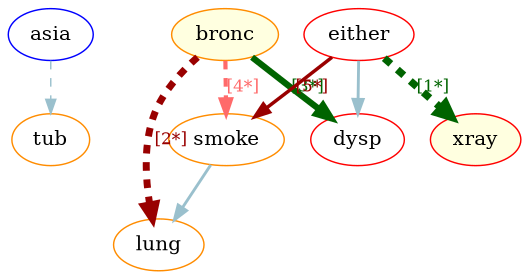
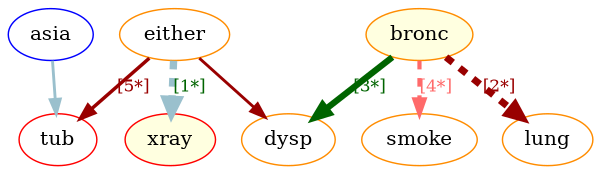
(359, 35) -> (175, 35)
(51, 80) -> (54, 80)
(358, 80) -> (227, 83)
(299, 83) -> (120, 84)
(412, 83) -> (173, 80)
(51, 140) -> (58, 140)
(358, 140) -> (288, 140)
(197, 186) -> none
